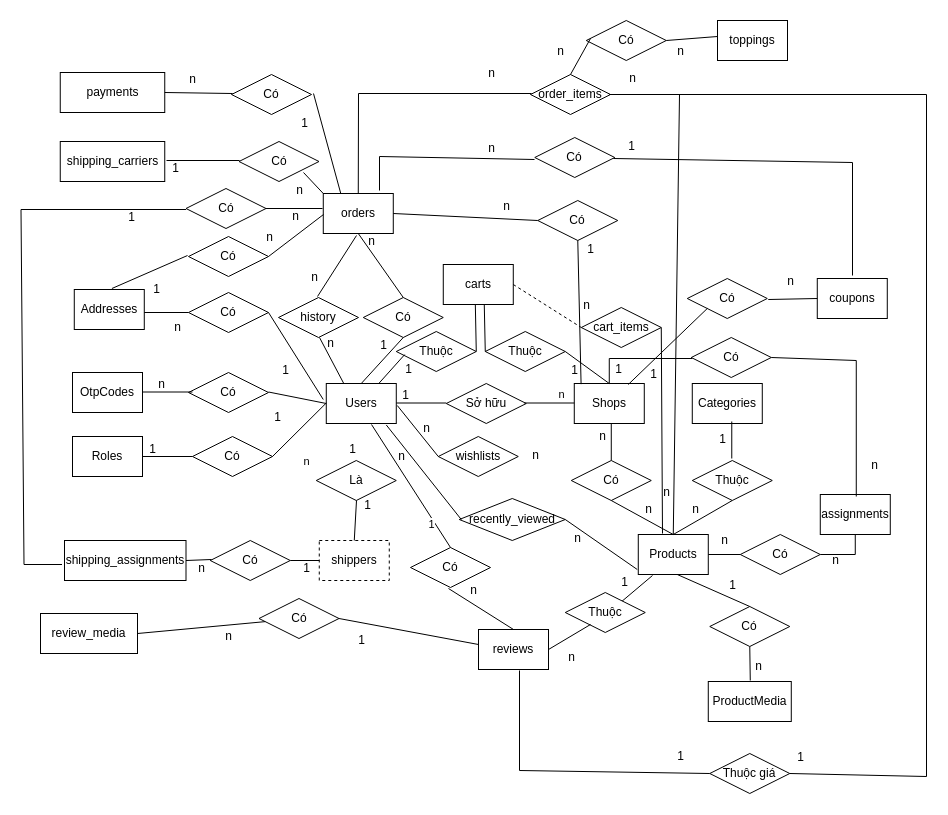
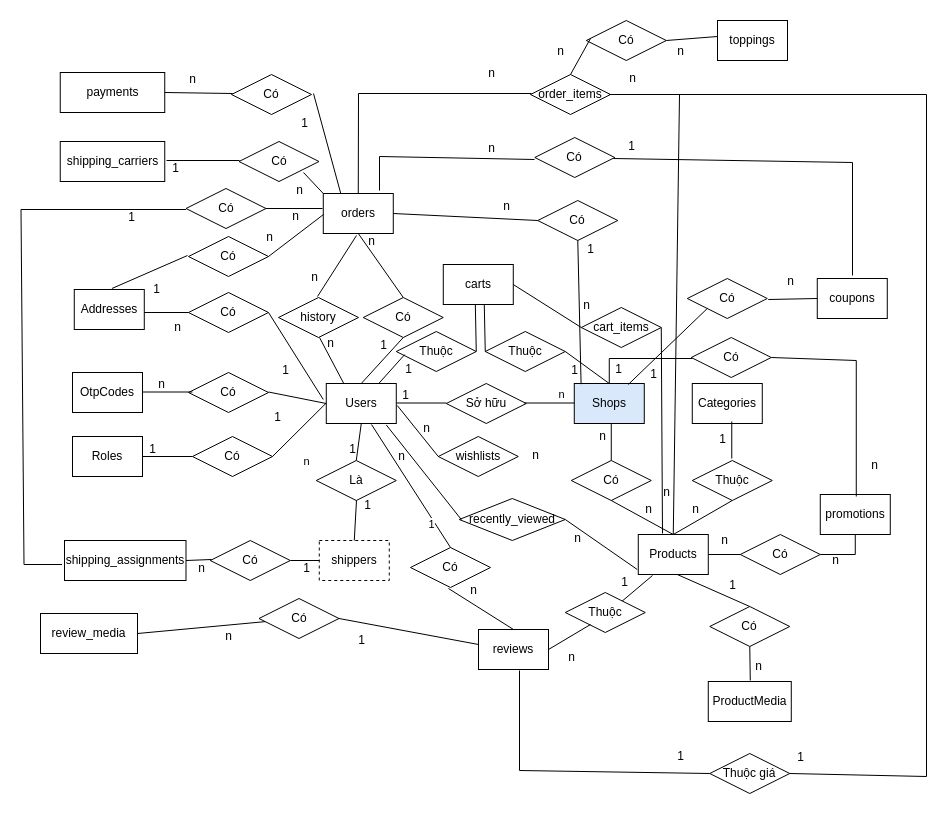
(546, 305) -> (546, 305)
(609, 404) -> (609, 404)
none -> (359, 443)
(856, 515) -> (856, 515)
